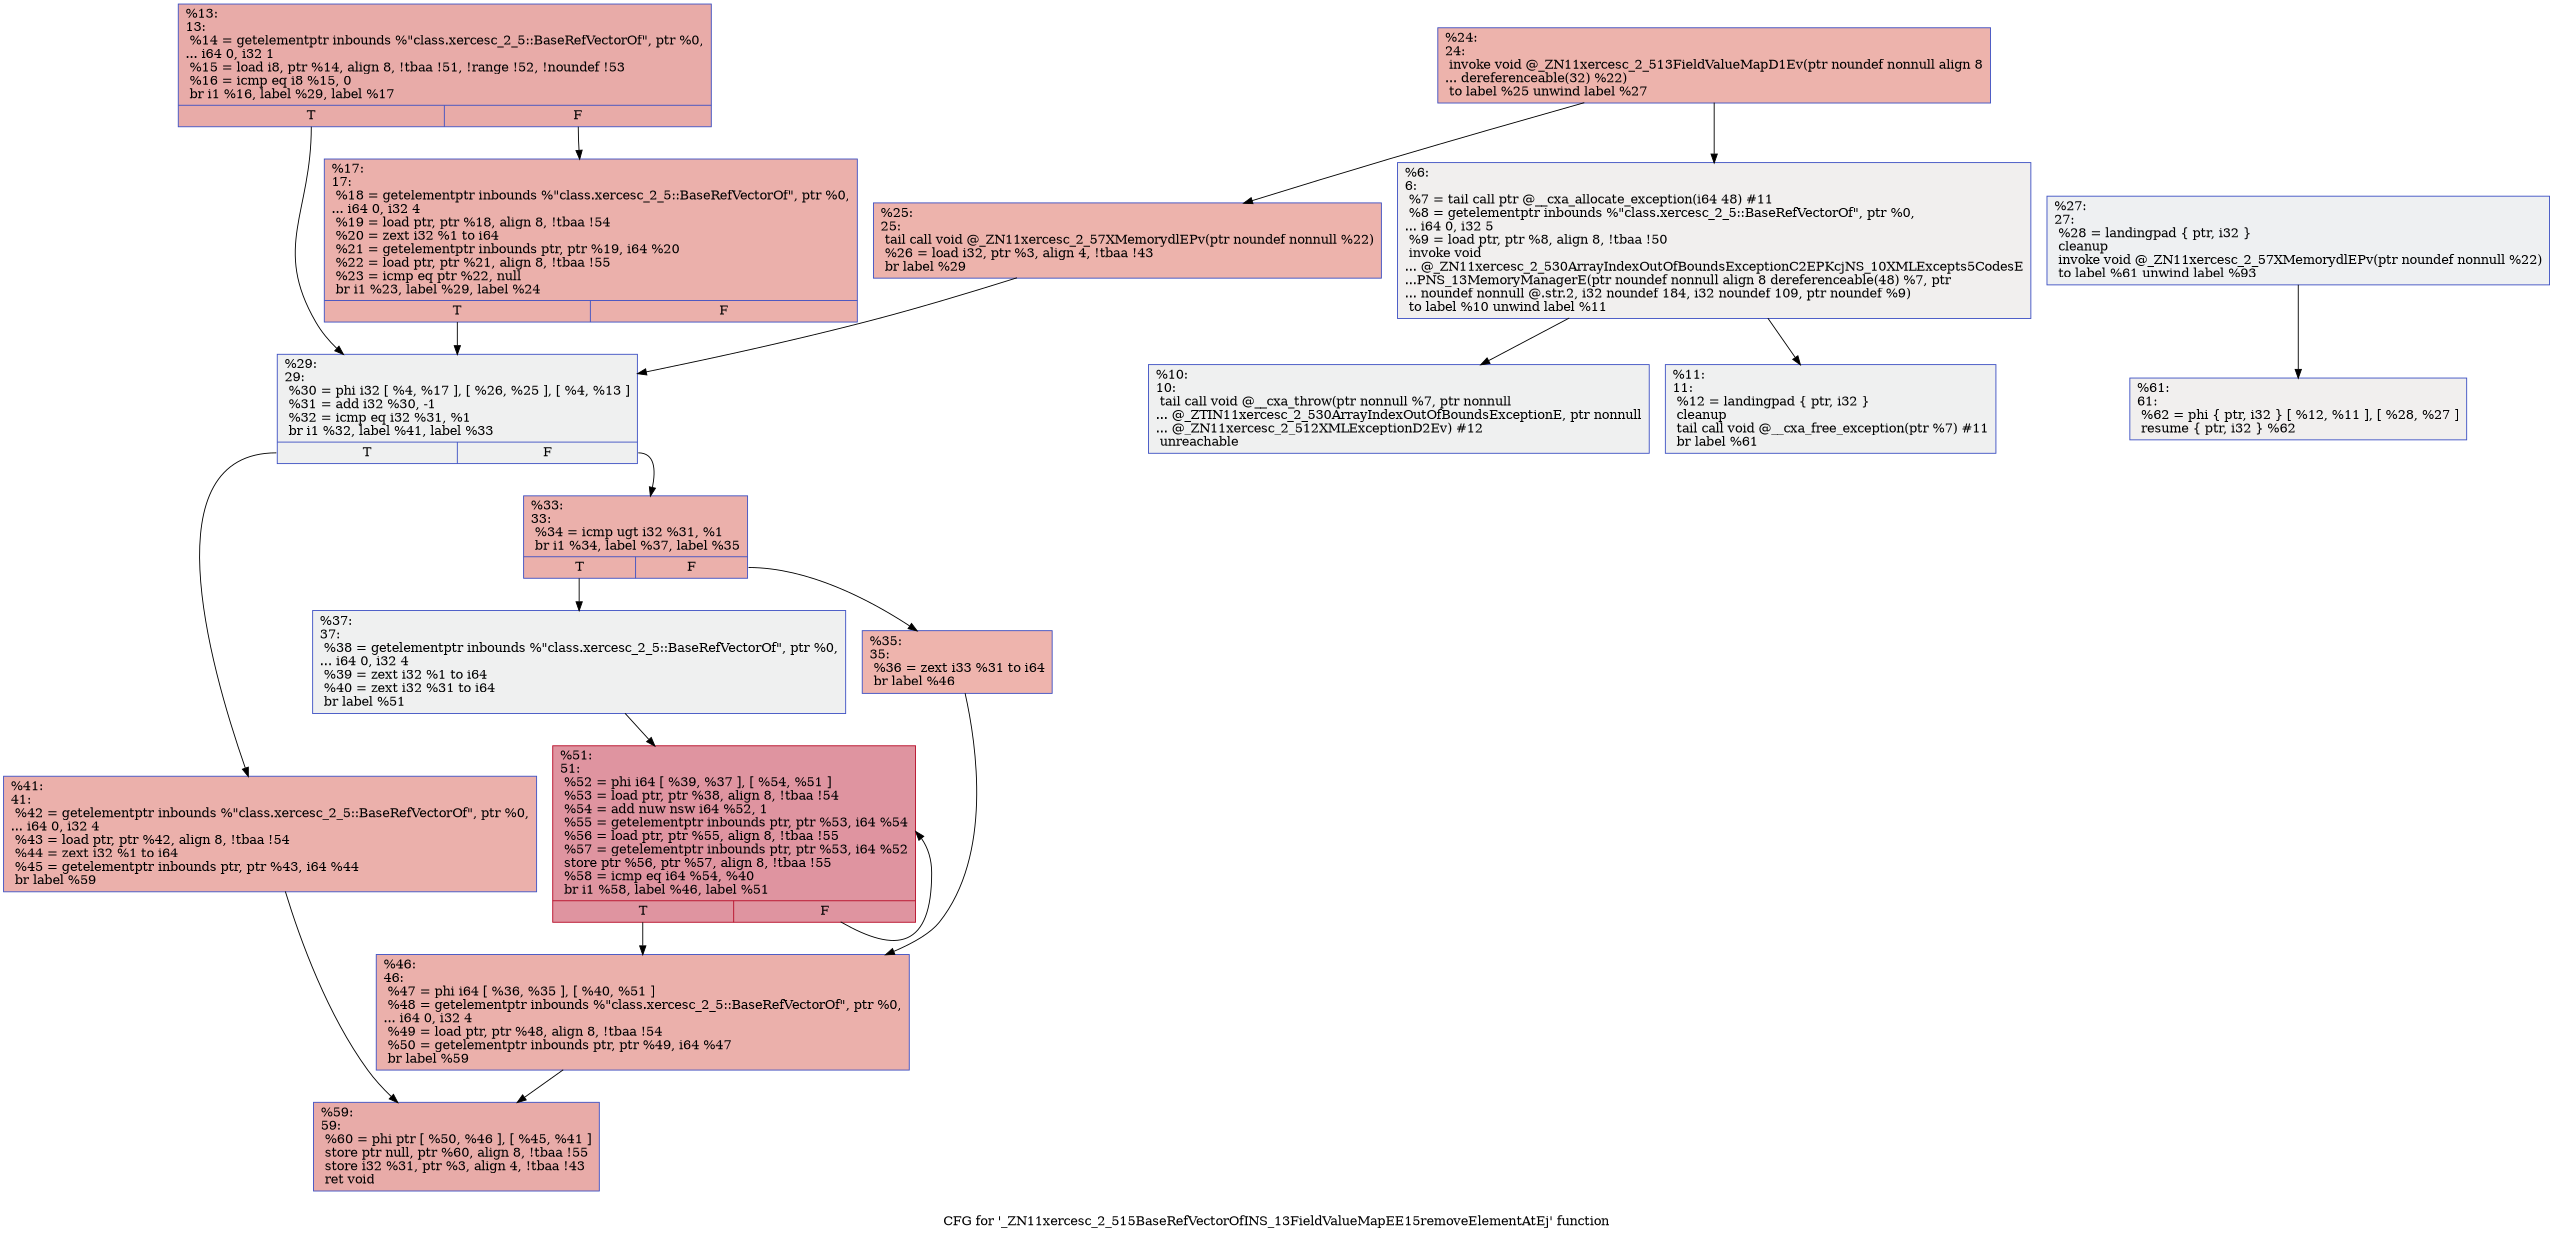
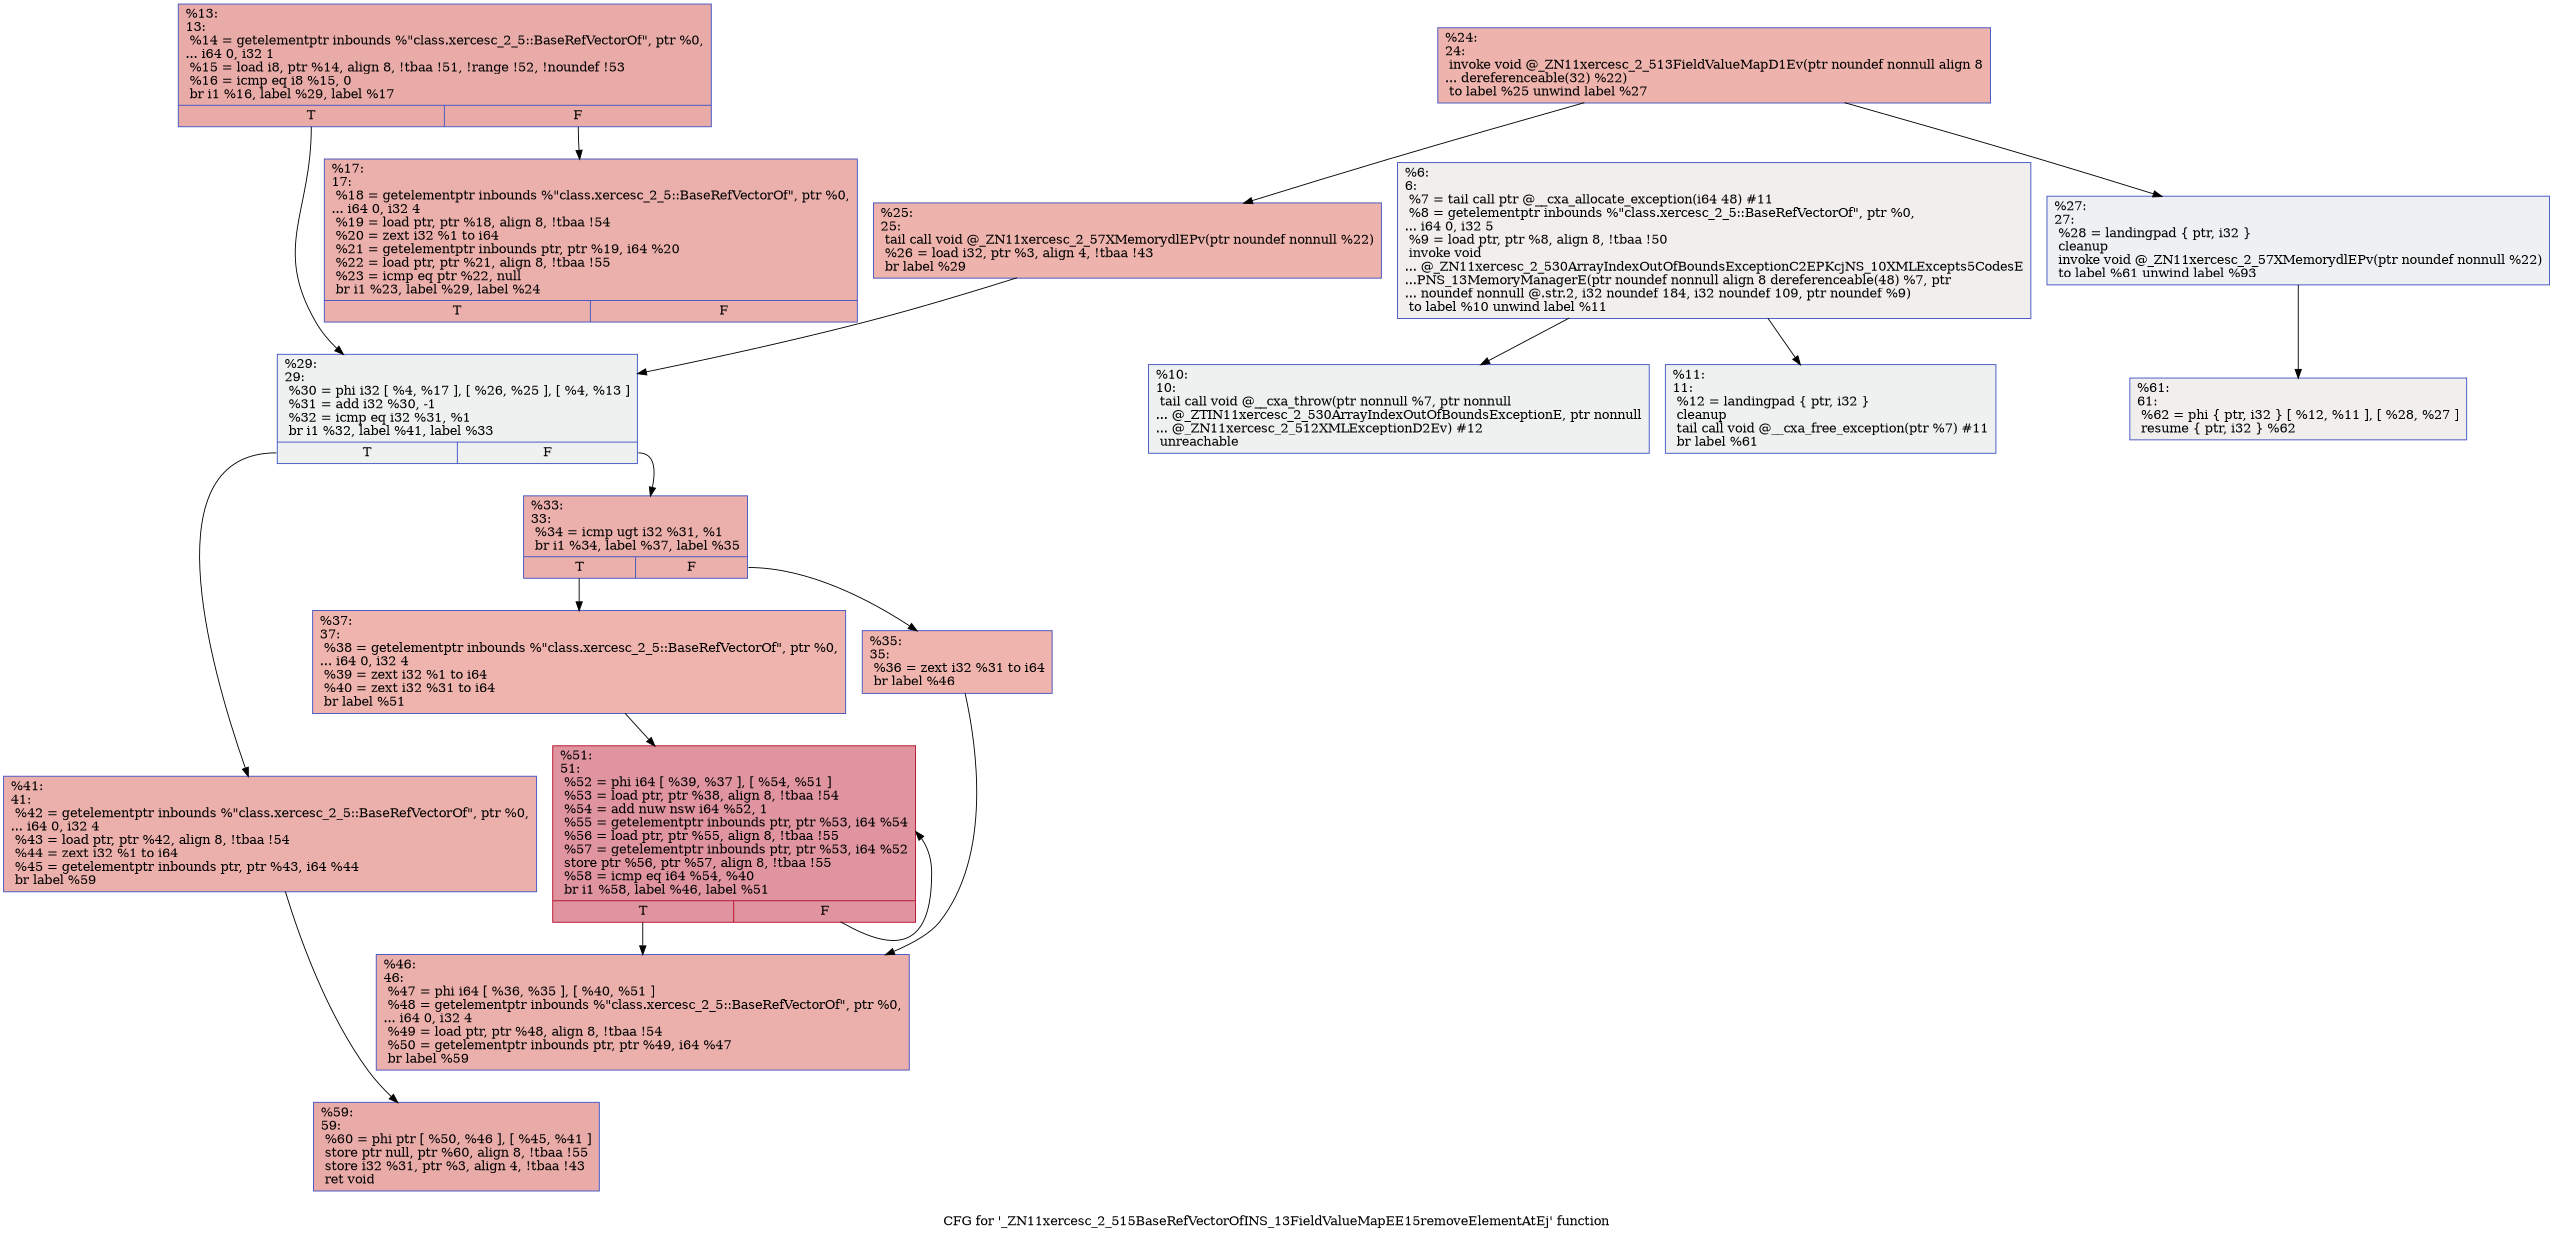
(1714, 128) -> (1999, 147)
(457, 334) -> none
(579, 662) -> (579, 662)
(957, 668) -> (957, 668)
(544, 1084) -> none
